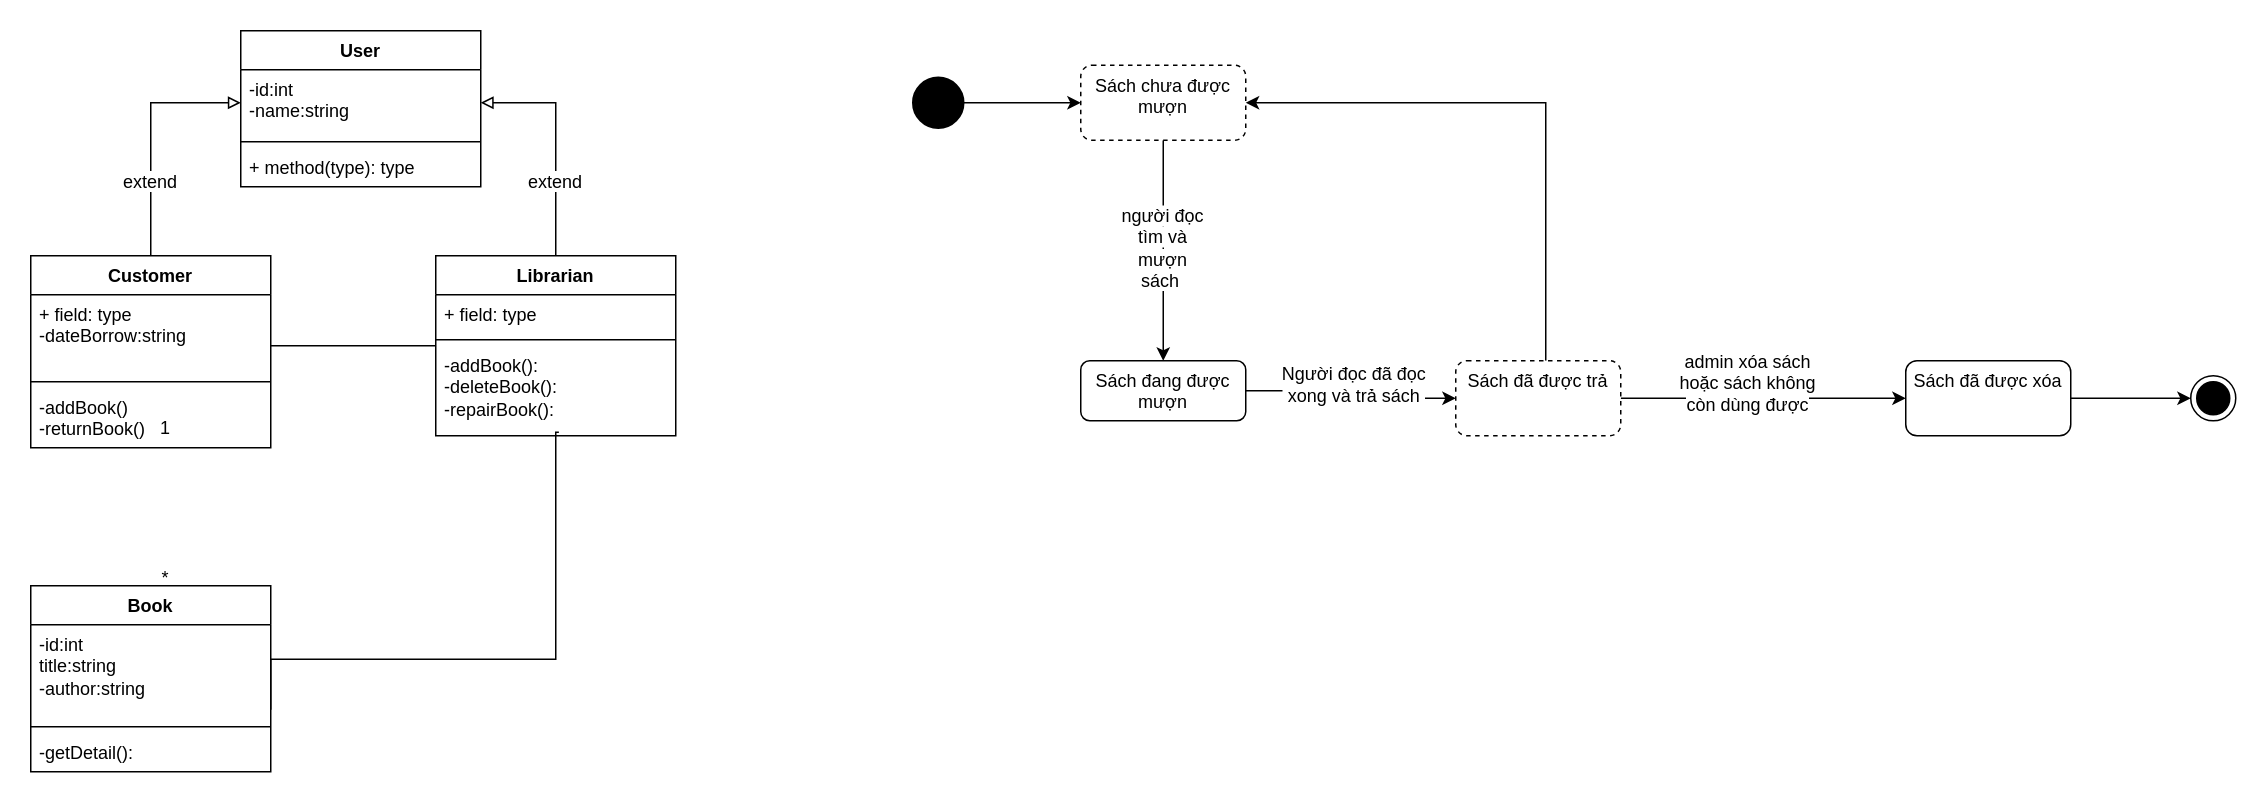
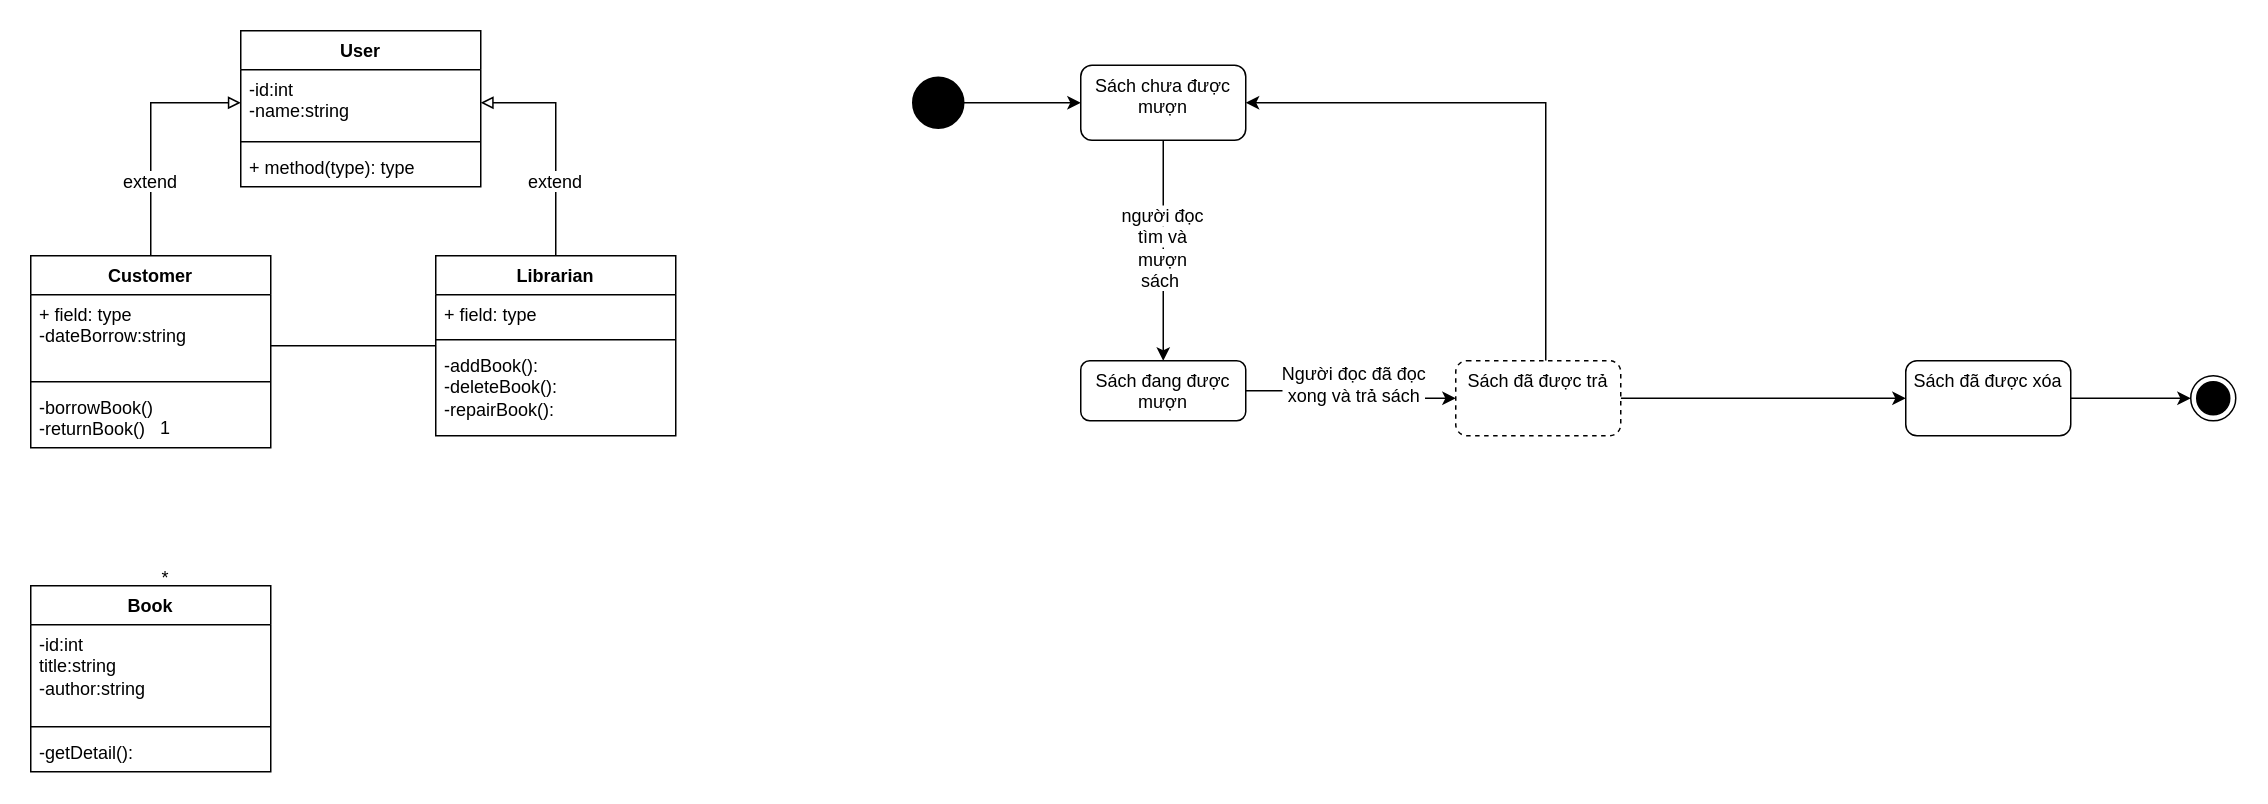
(1163, 103) -> (1163, 103)
(1748, 383) -> none
(105, 420) -> (105, 420)
(528, 659) -> none
